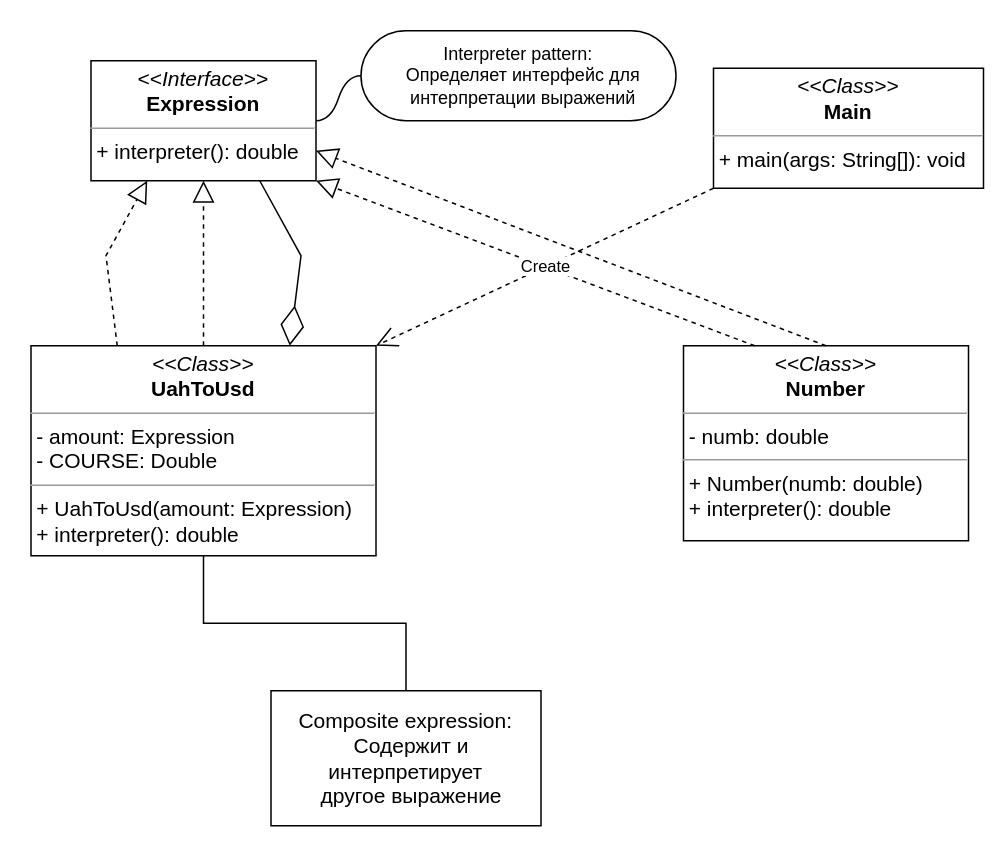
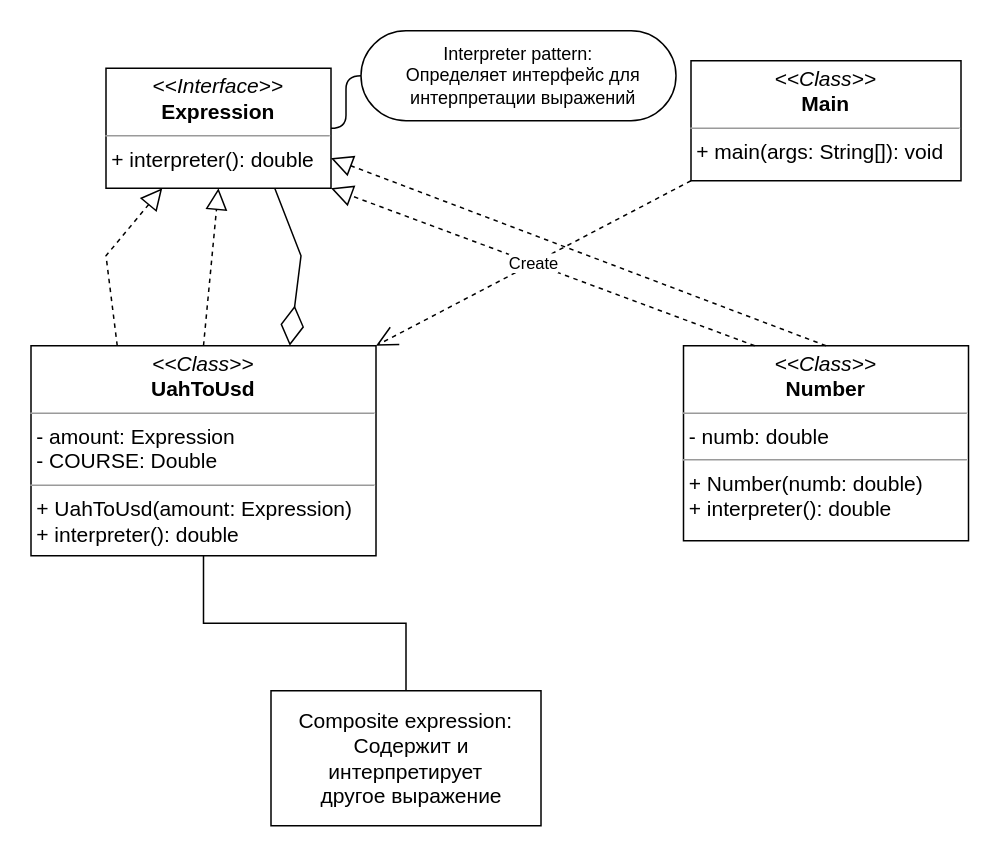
(203, 121) -> (218, 128)
(848, 128) -> (826, 121)
